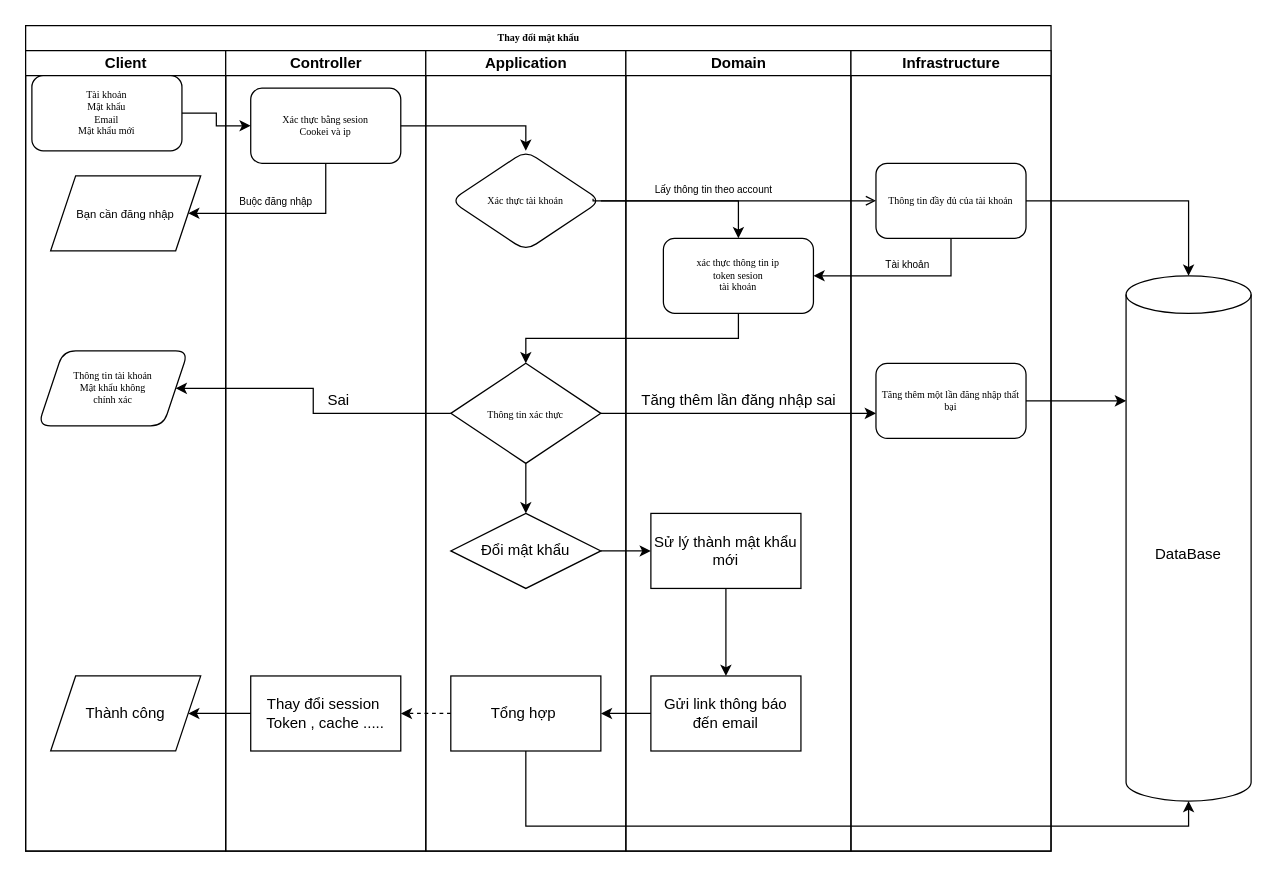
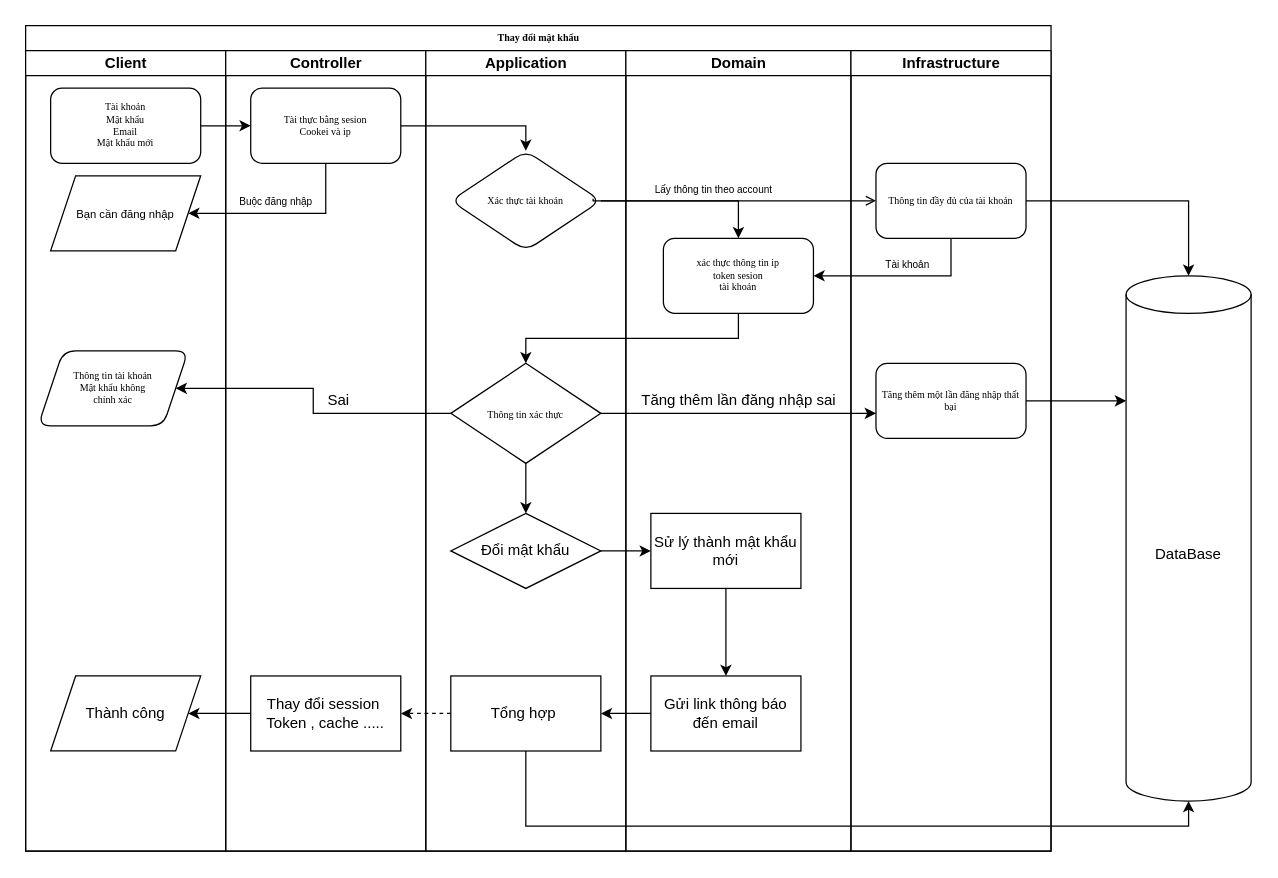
(107, 113) -> (126, 126)
(326, 126) -> (326, 126)
